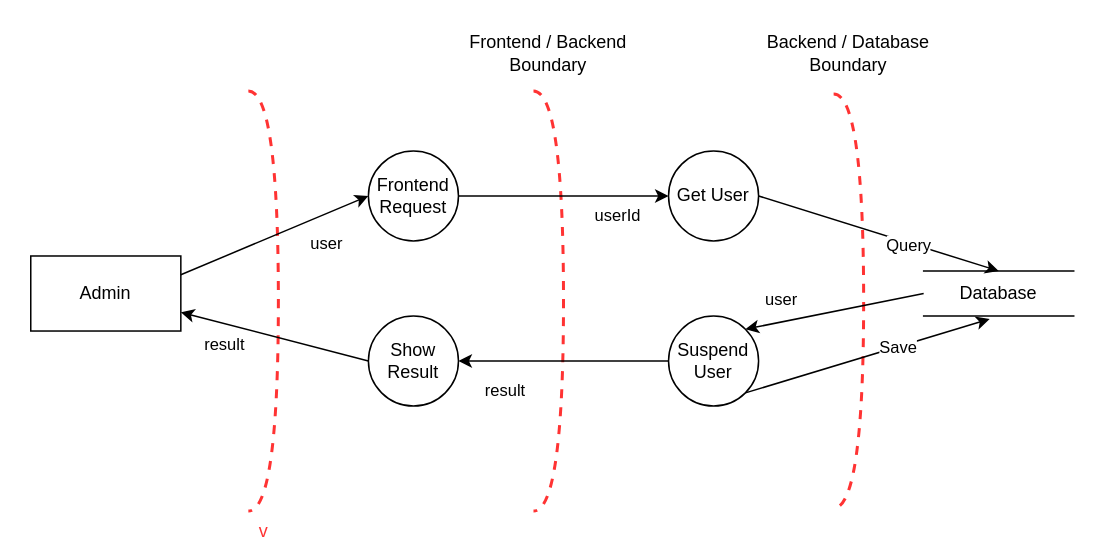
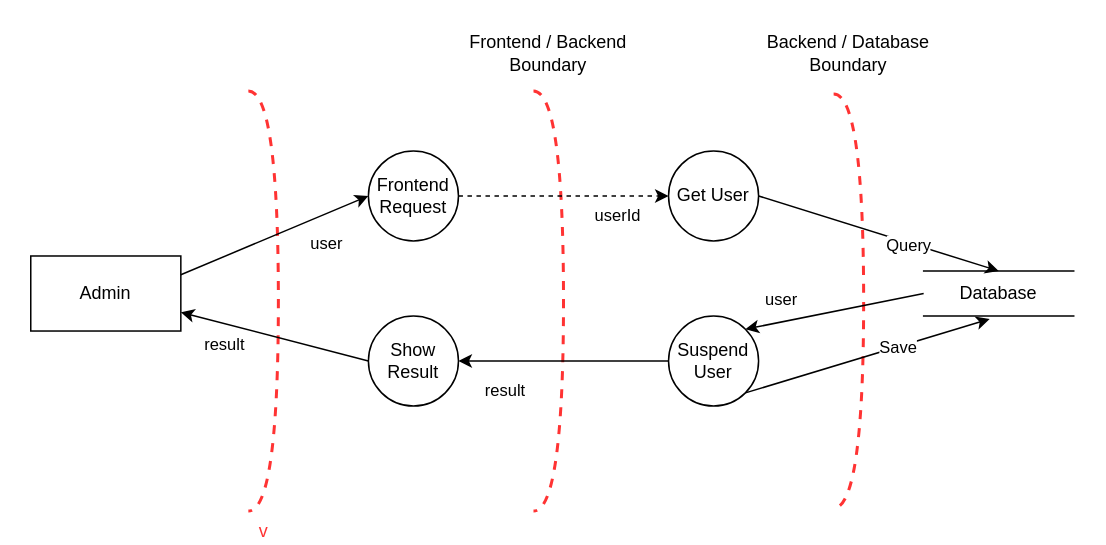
(558, 196) -> (558, 196)
